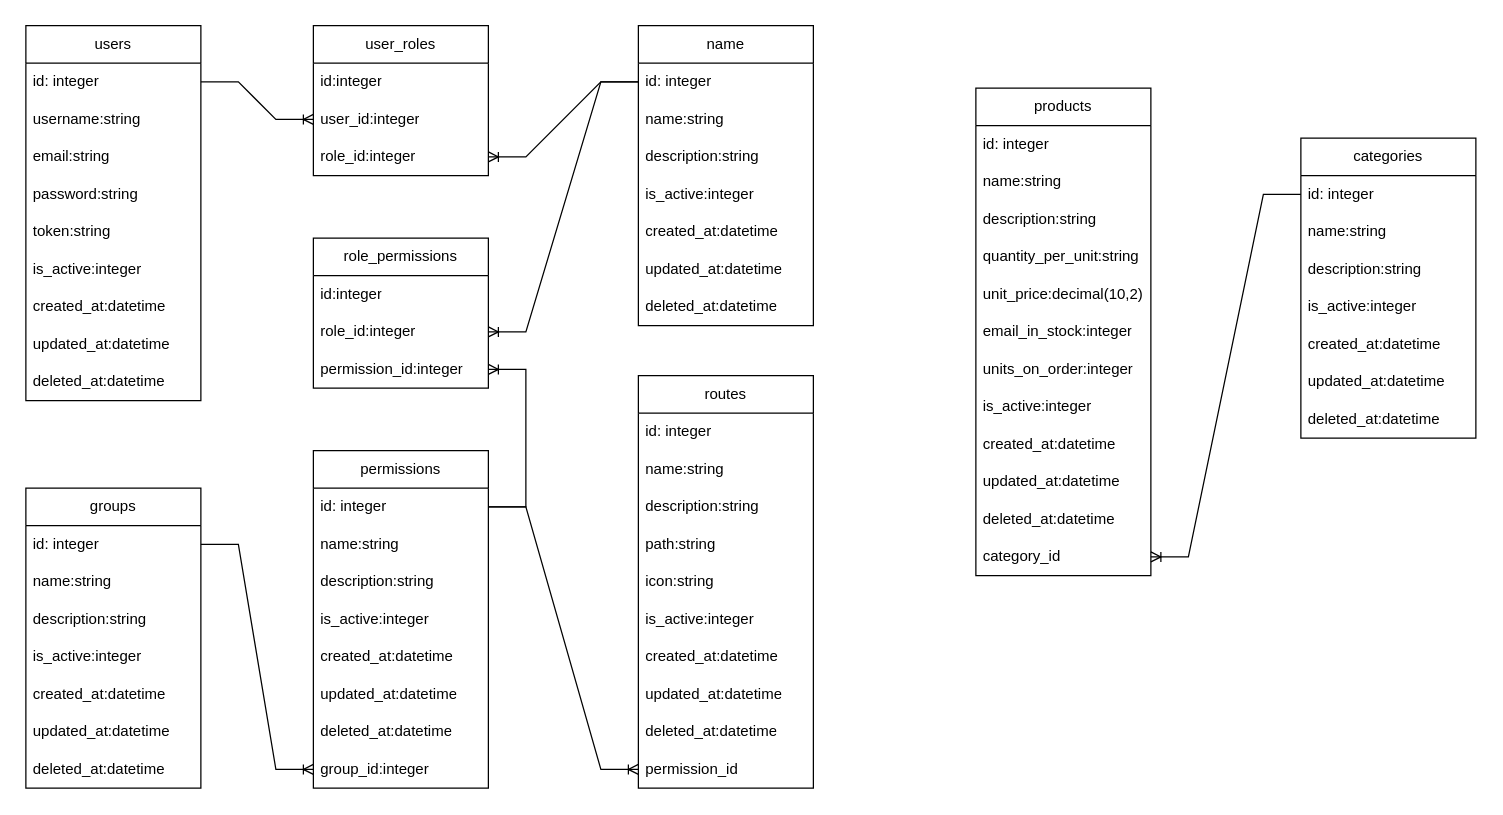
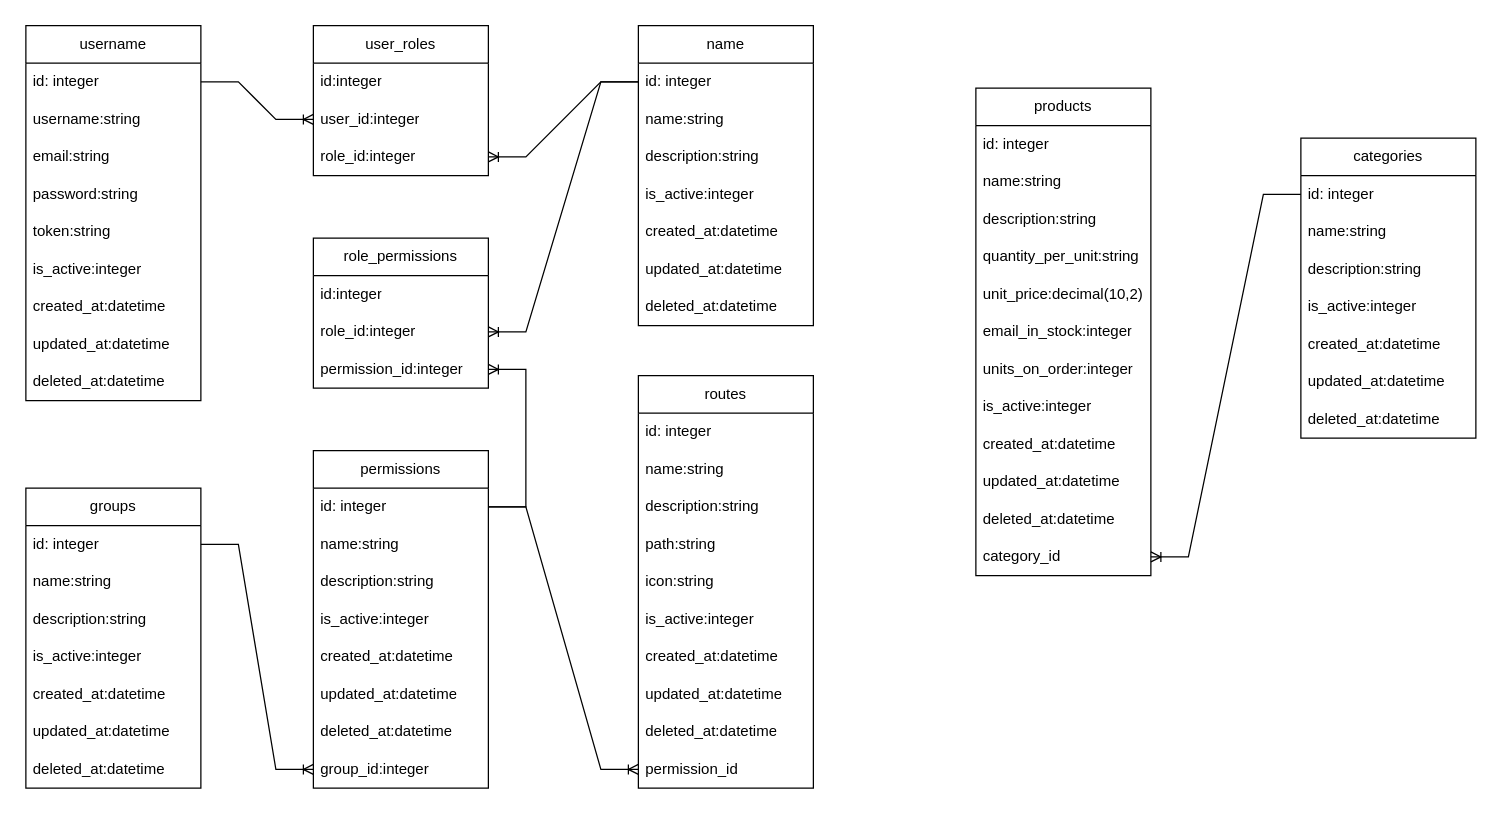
(113, 44) -> (113, 44)
